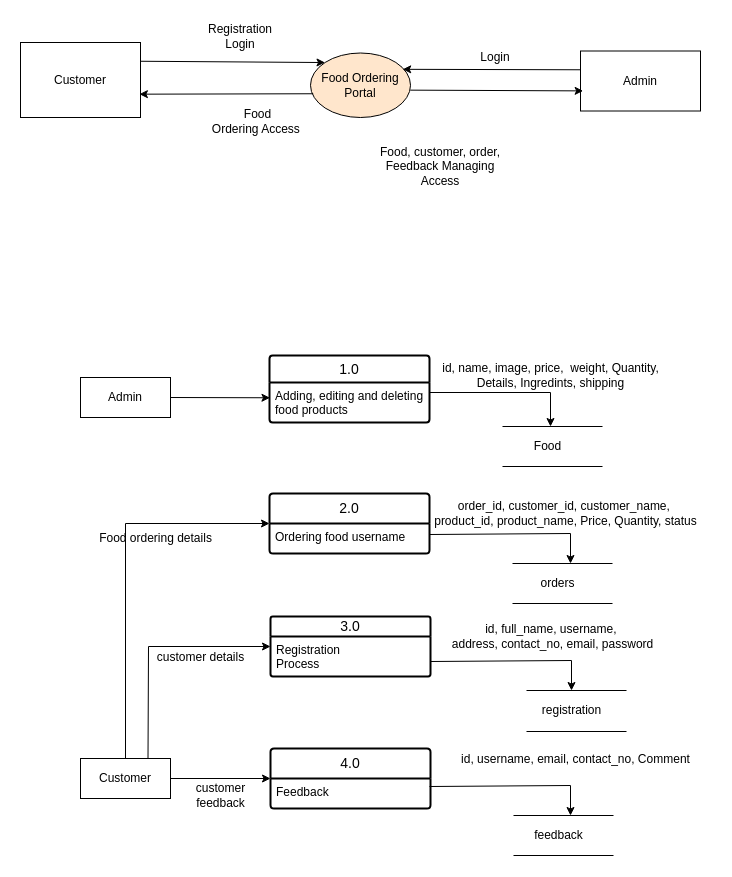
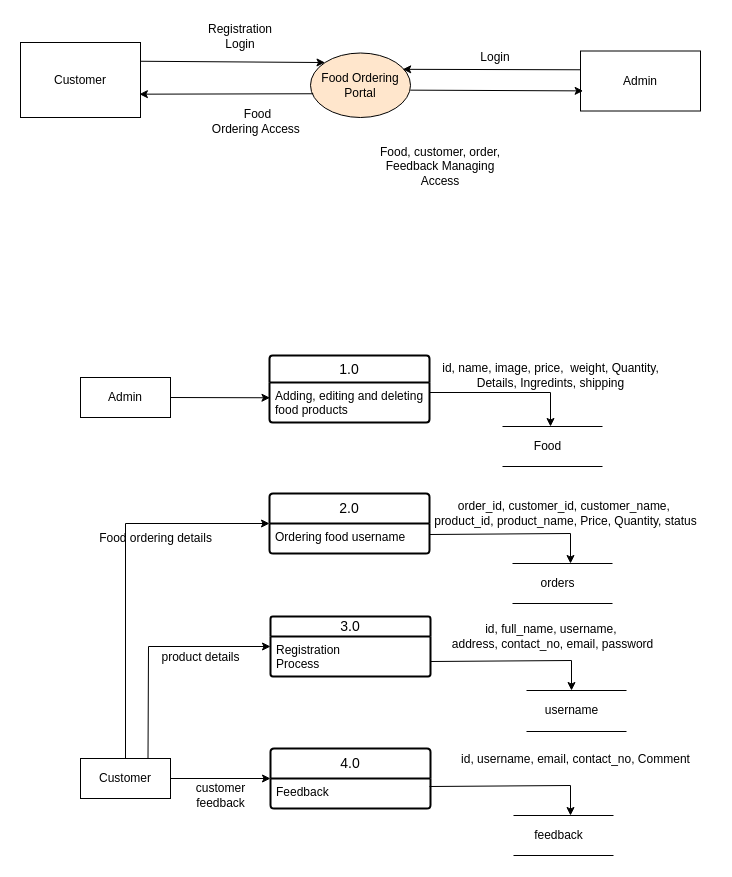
(201, 658) -> (201, 658)
(572, 711) -> (572, 711)
